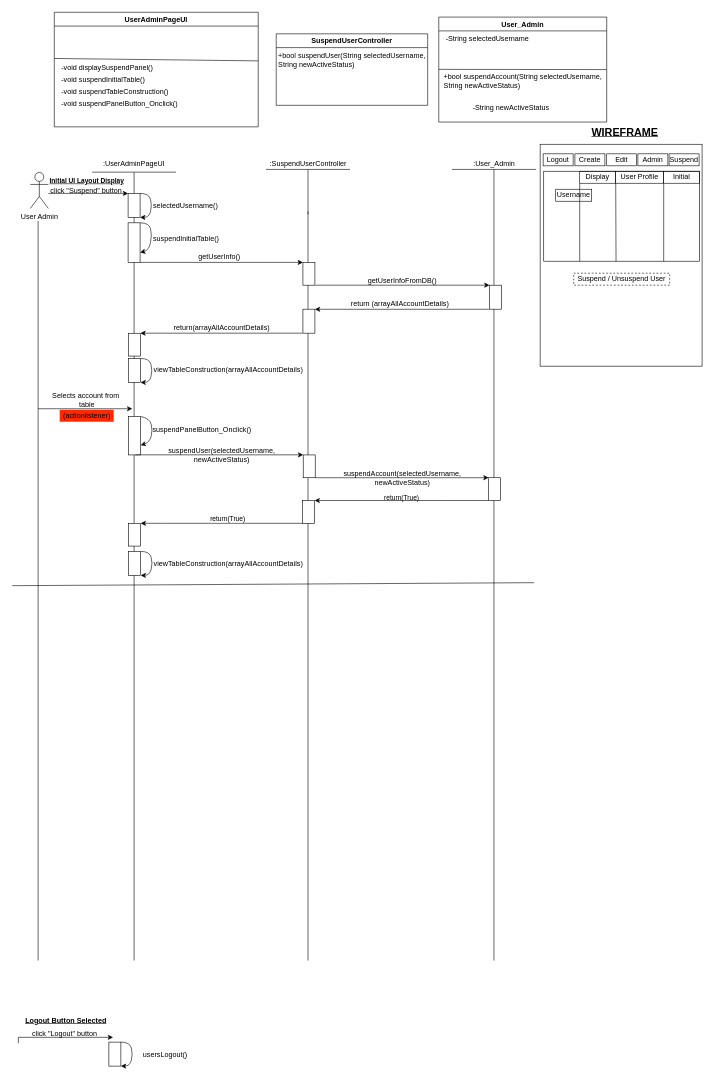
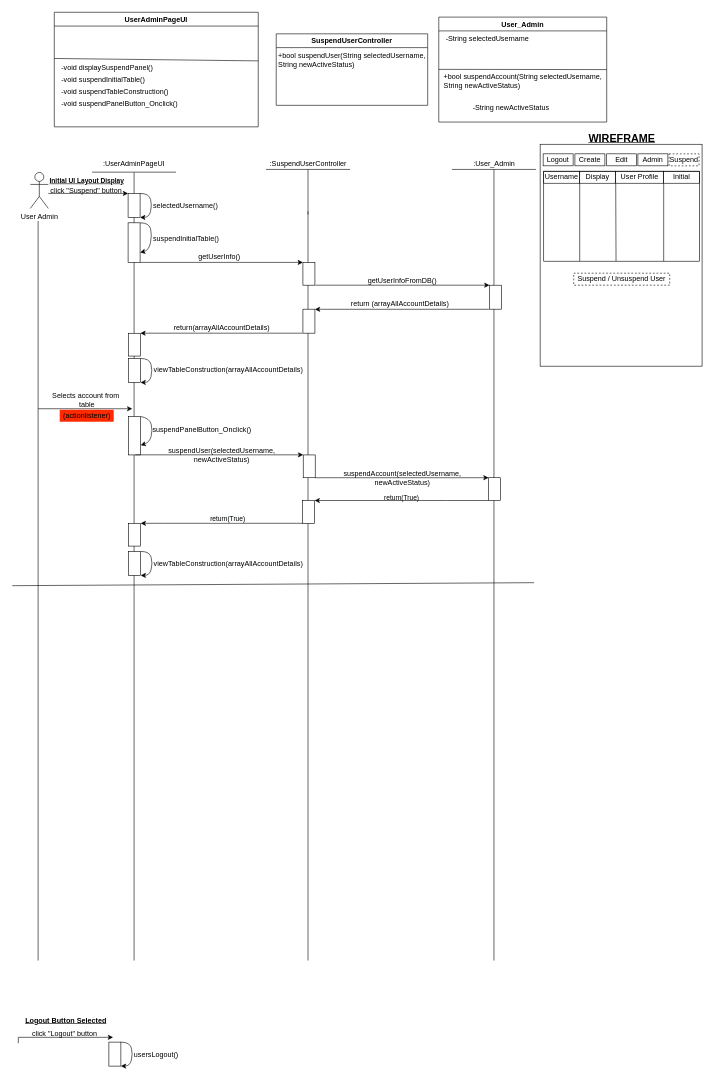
(625, 132) -> (622, 138)
(684, 160) -> (684, 160)
(574, 195) -> (562, 177)
(169, 1055) -> (160, 1055)
